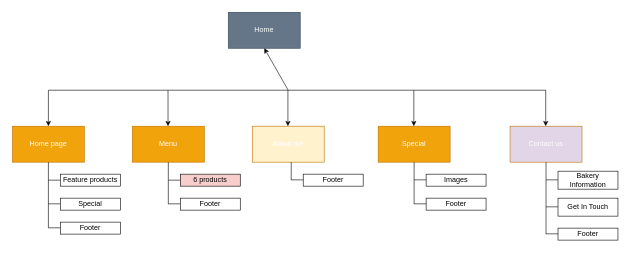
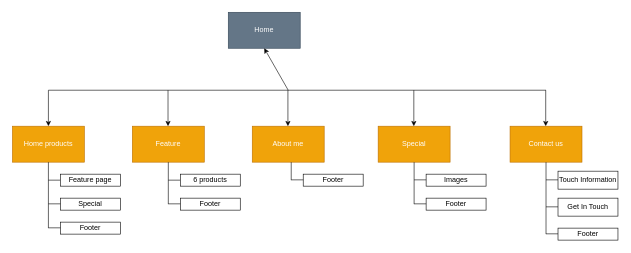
(48, 144) -> (48, 144)
(168, 144) -> (168, 144)
(288, 144) -> (288, 144)
(546, 144) -> (546, 144)
(90, 180) -> (90, 180)
(210, 180) -> (210, 180)
(588, 180) -> (588, 180)
